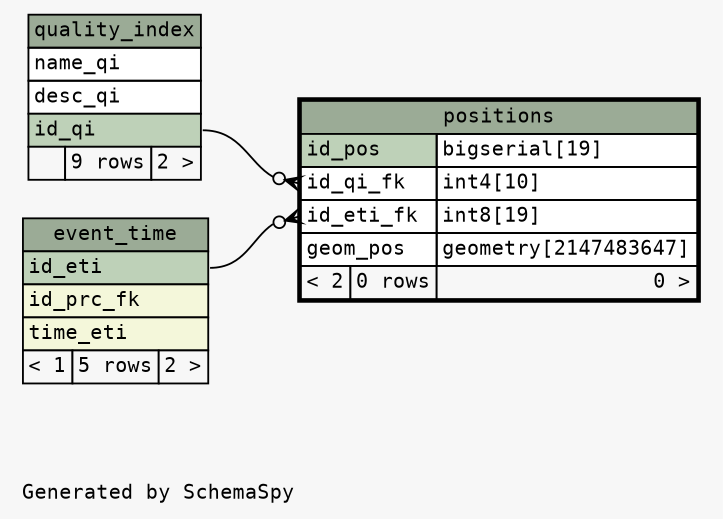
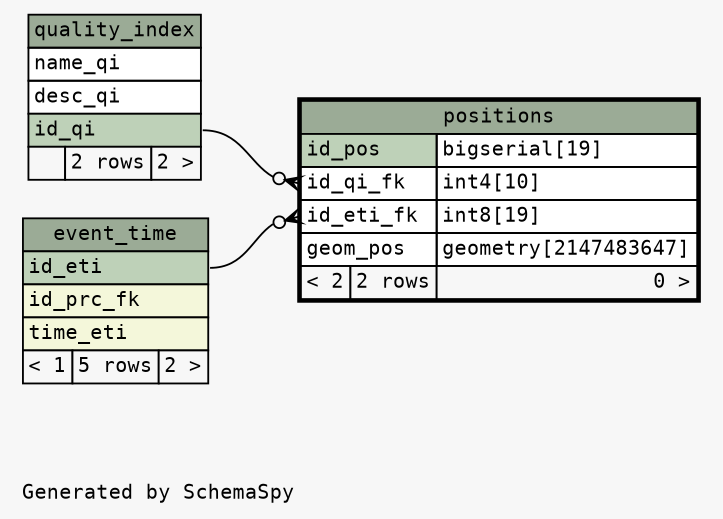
(108, 162) -> (108, 162)
(394, 282) -> (394, 282)
